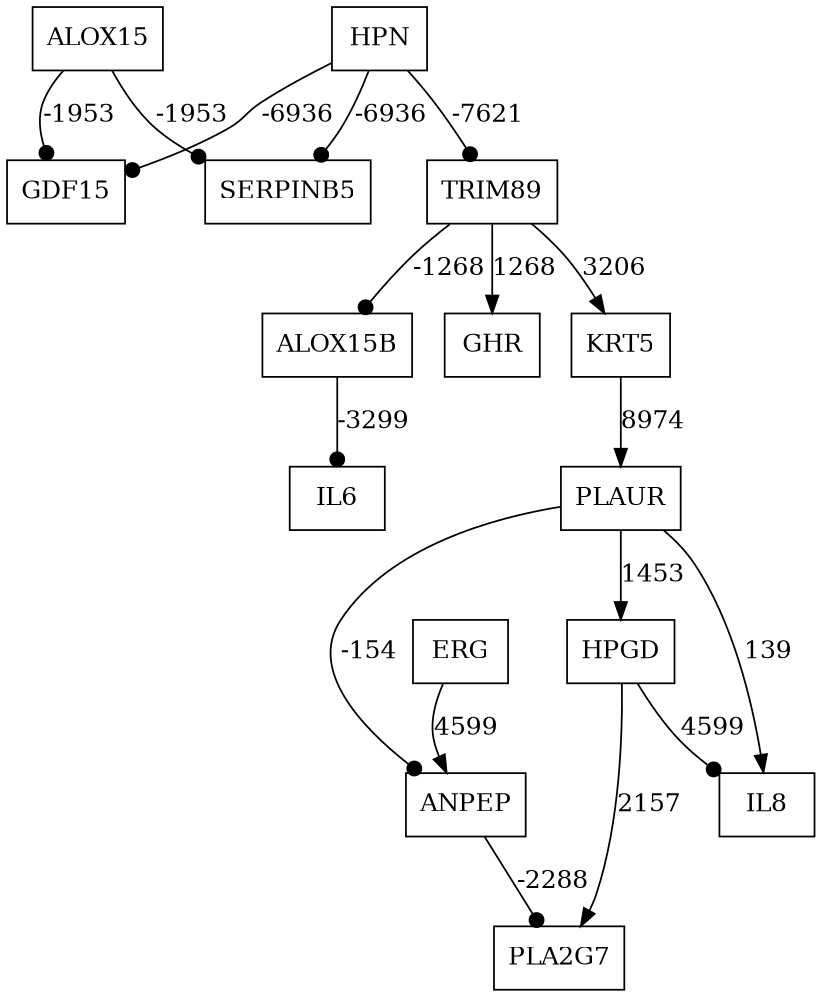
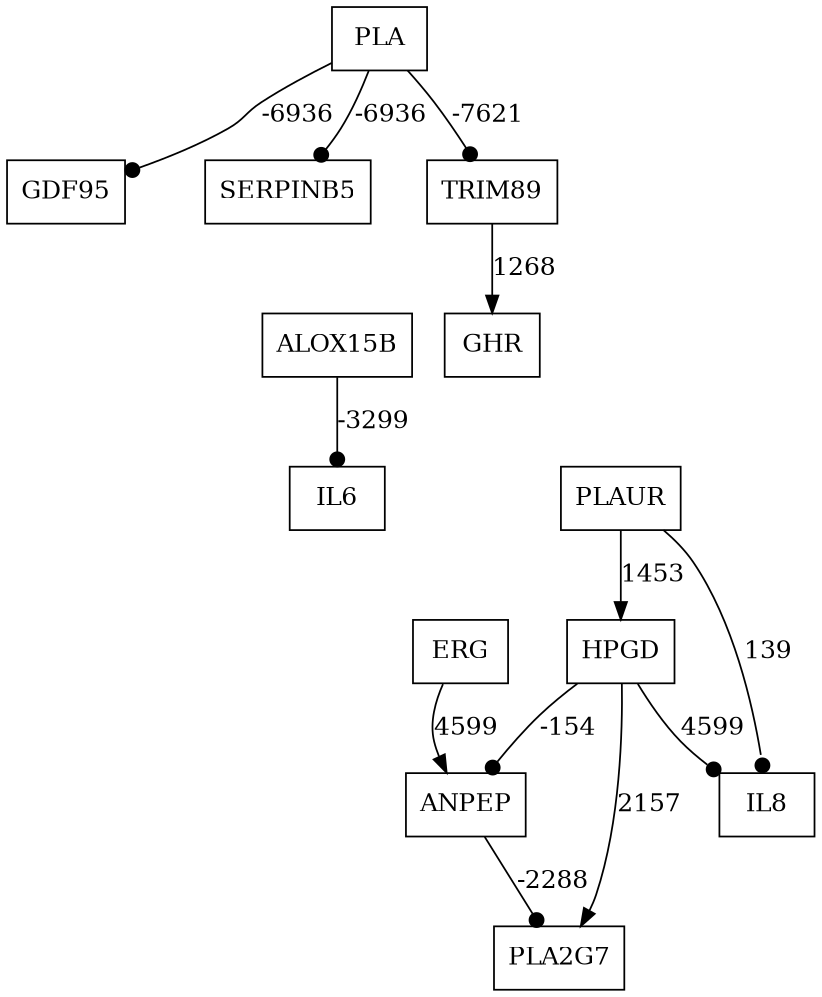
(98, 39) -> none
(380, 39) -> (380, 39)
(66, 192) -> (66, 192)
(408, 260) -> none
(621, 345) -> none
(367, 590) -> (535, 720)
(730, 634) -> (730, 634)
